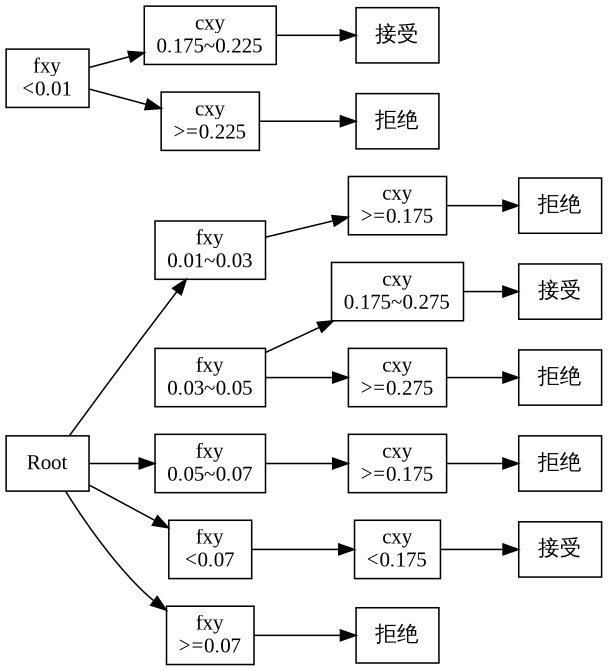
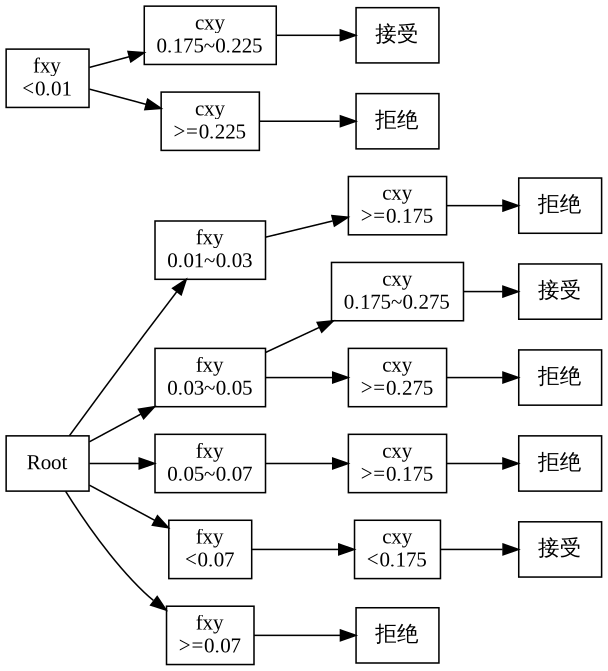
none -> (115, 428)
